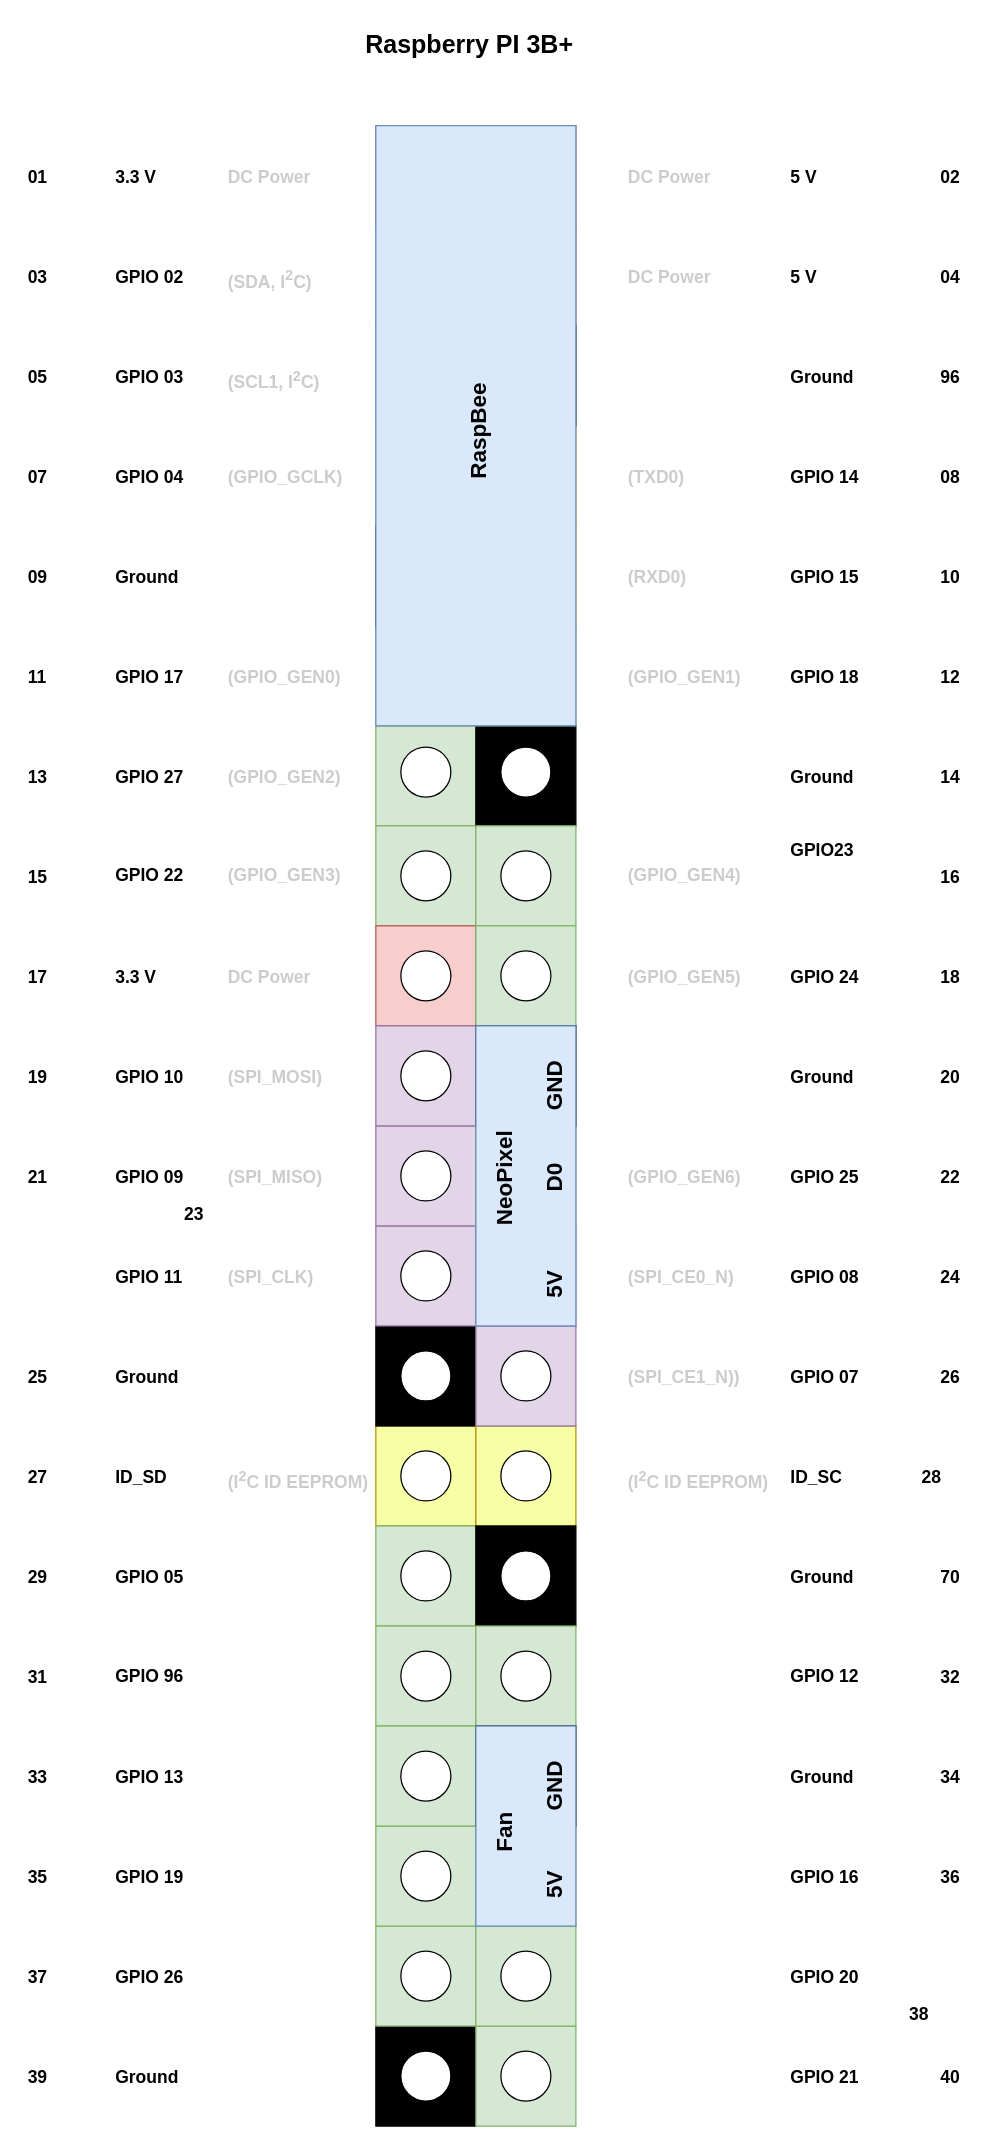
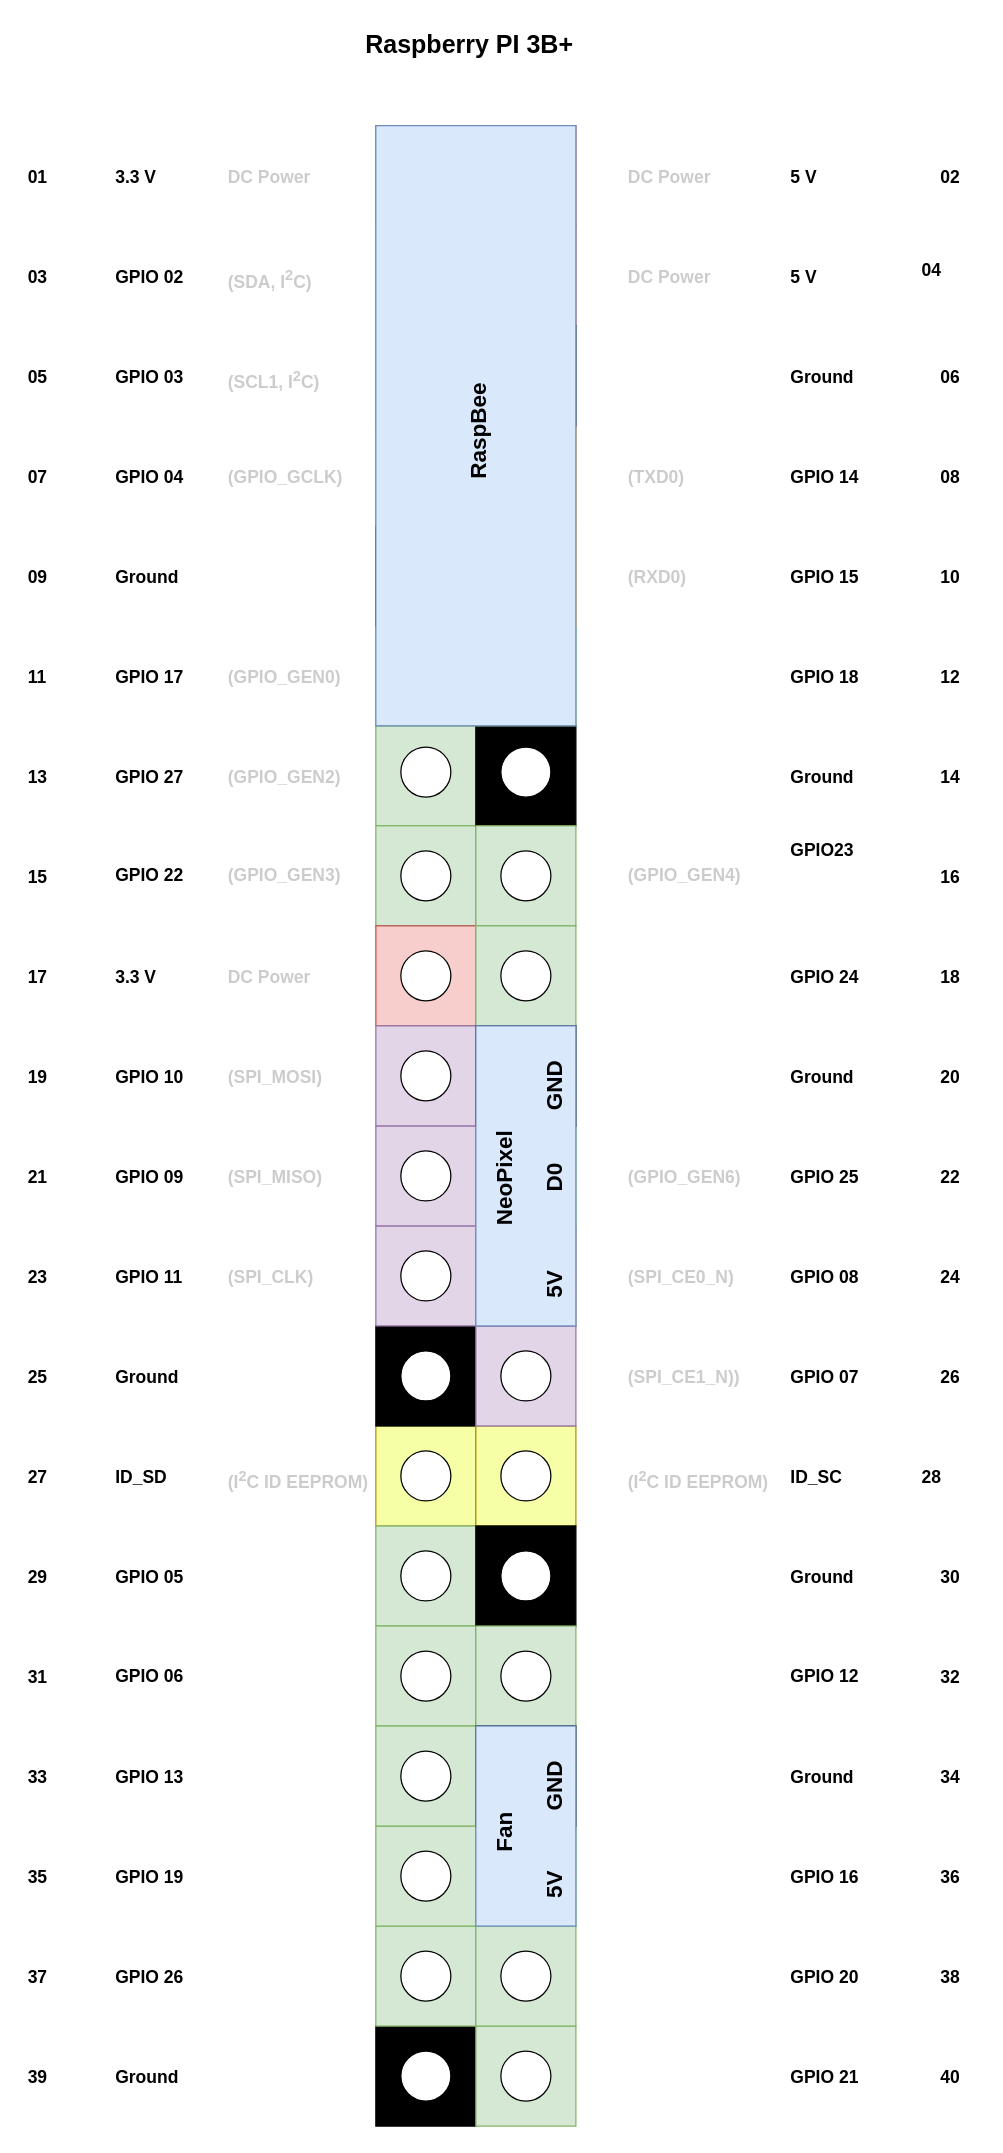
(957, 276) -> (938, 269)
(949, 376) -> (949, 376)
(694, 676) -> none
(694, 976) -> none
(201, 1213) -> (44, 1276)
(949, 1576) -> (949, 1576)
(143, 1675) -> (143, 1675)
(926, 2013) -> (957, 1976)
